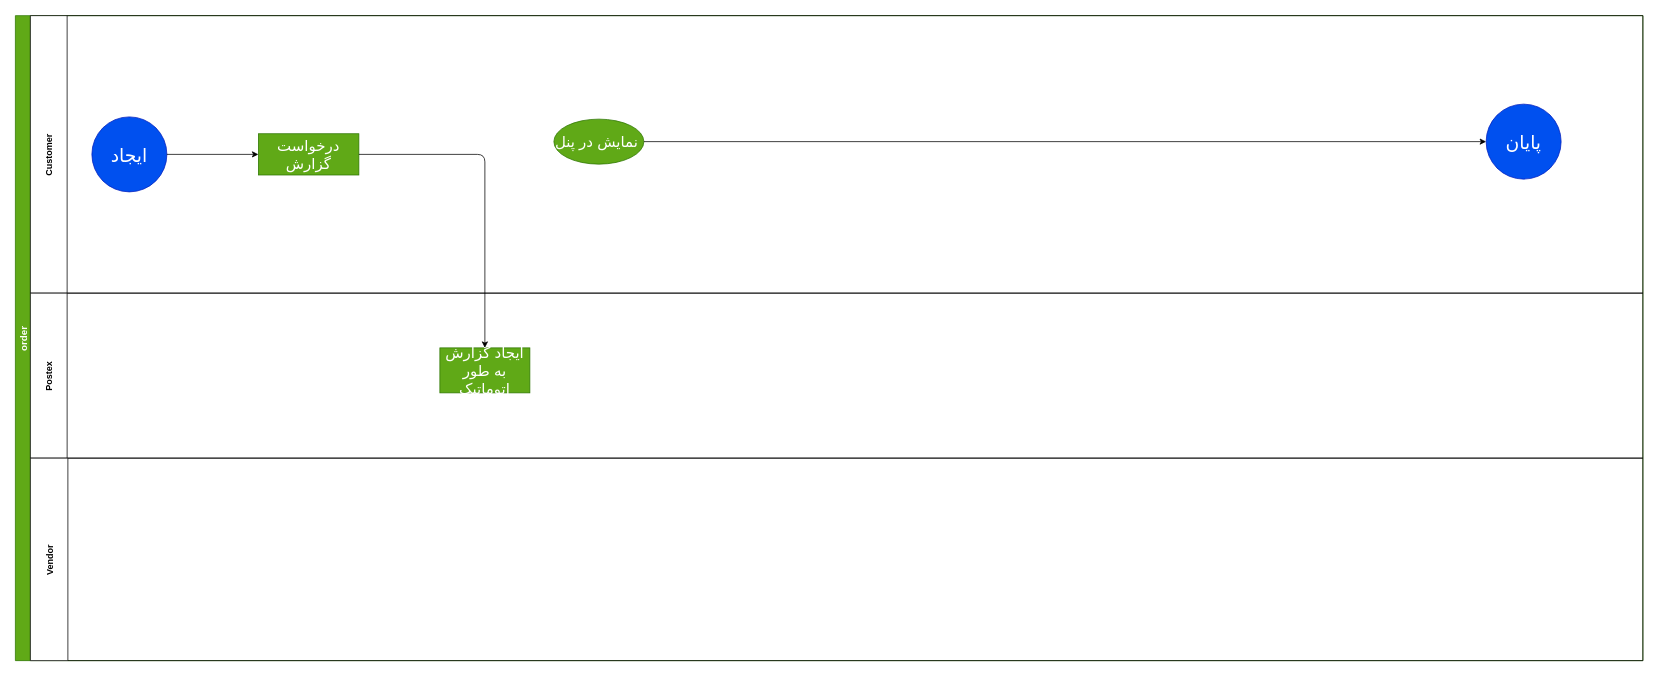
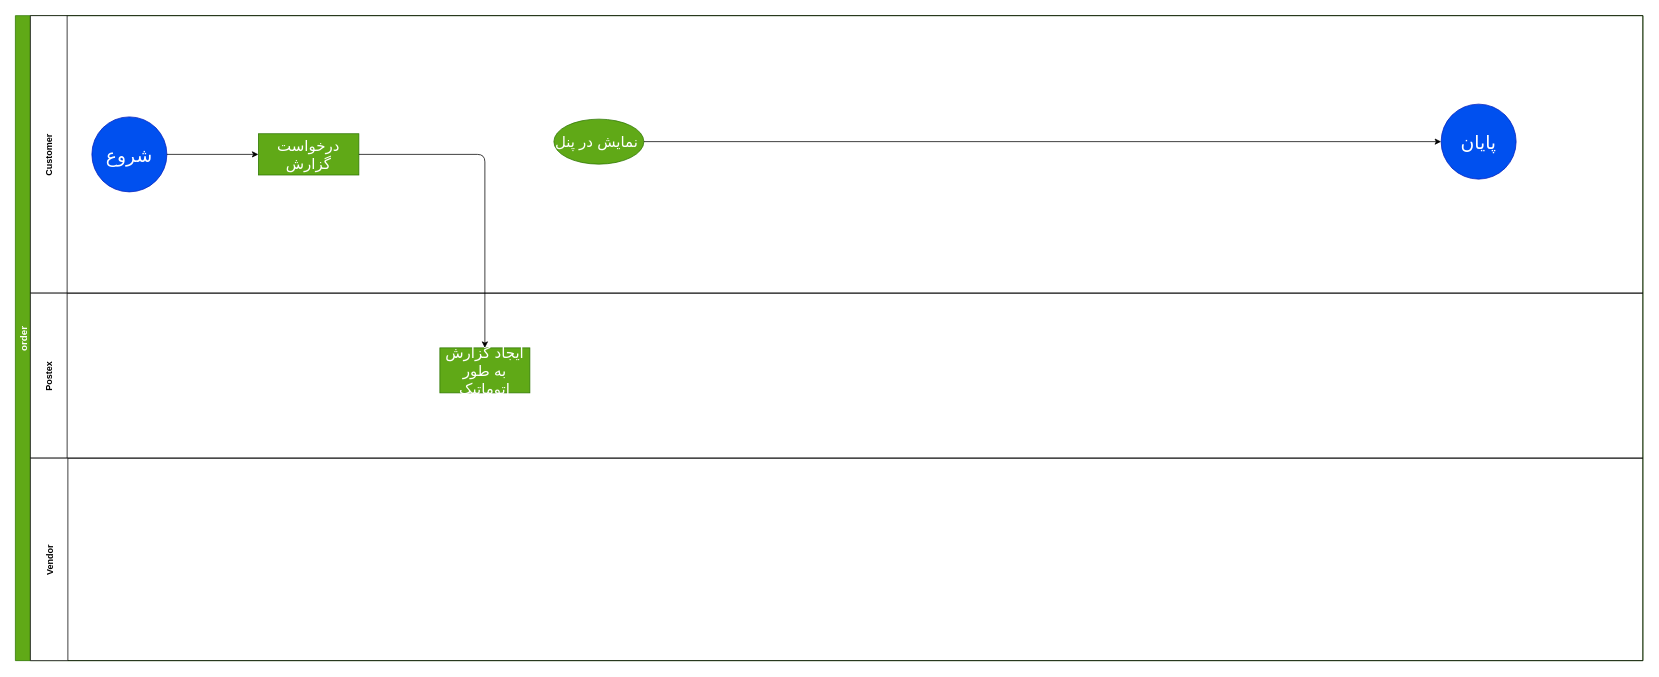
(1524, 141) -> (1479, 141)
(129, 154) -> (129, 154)
